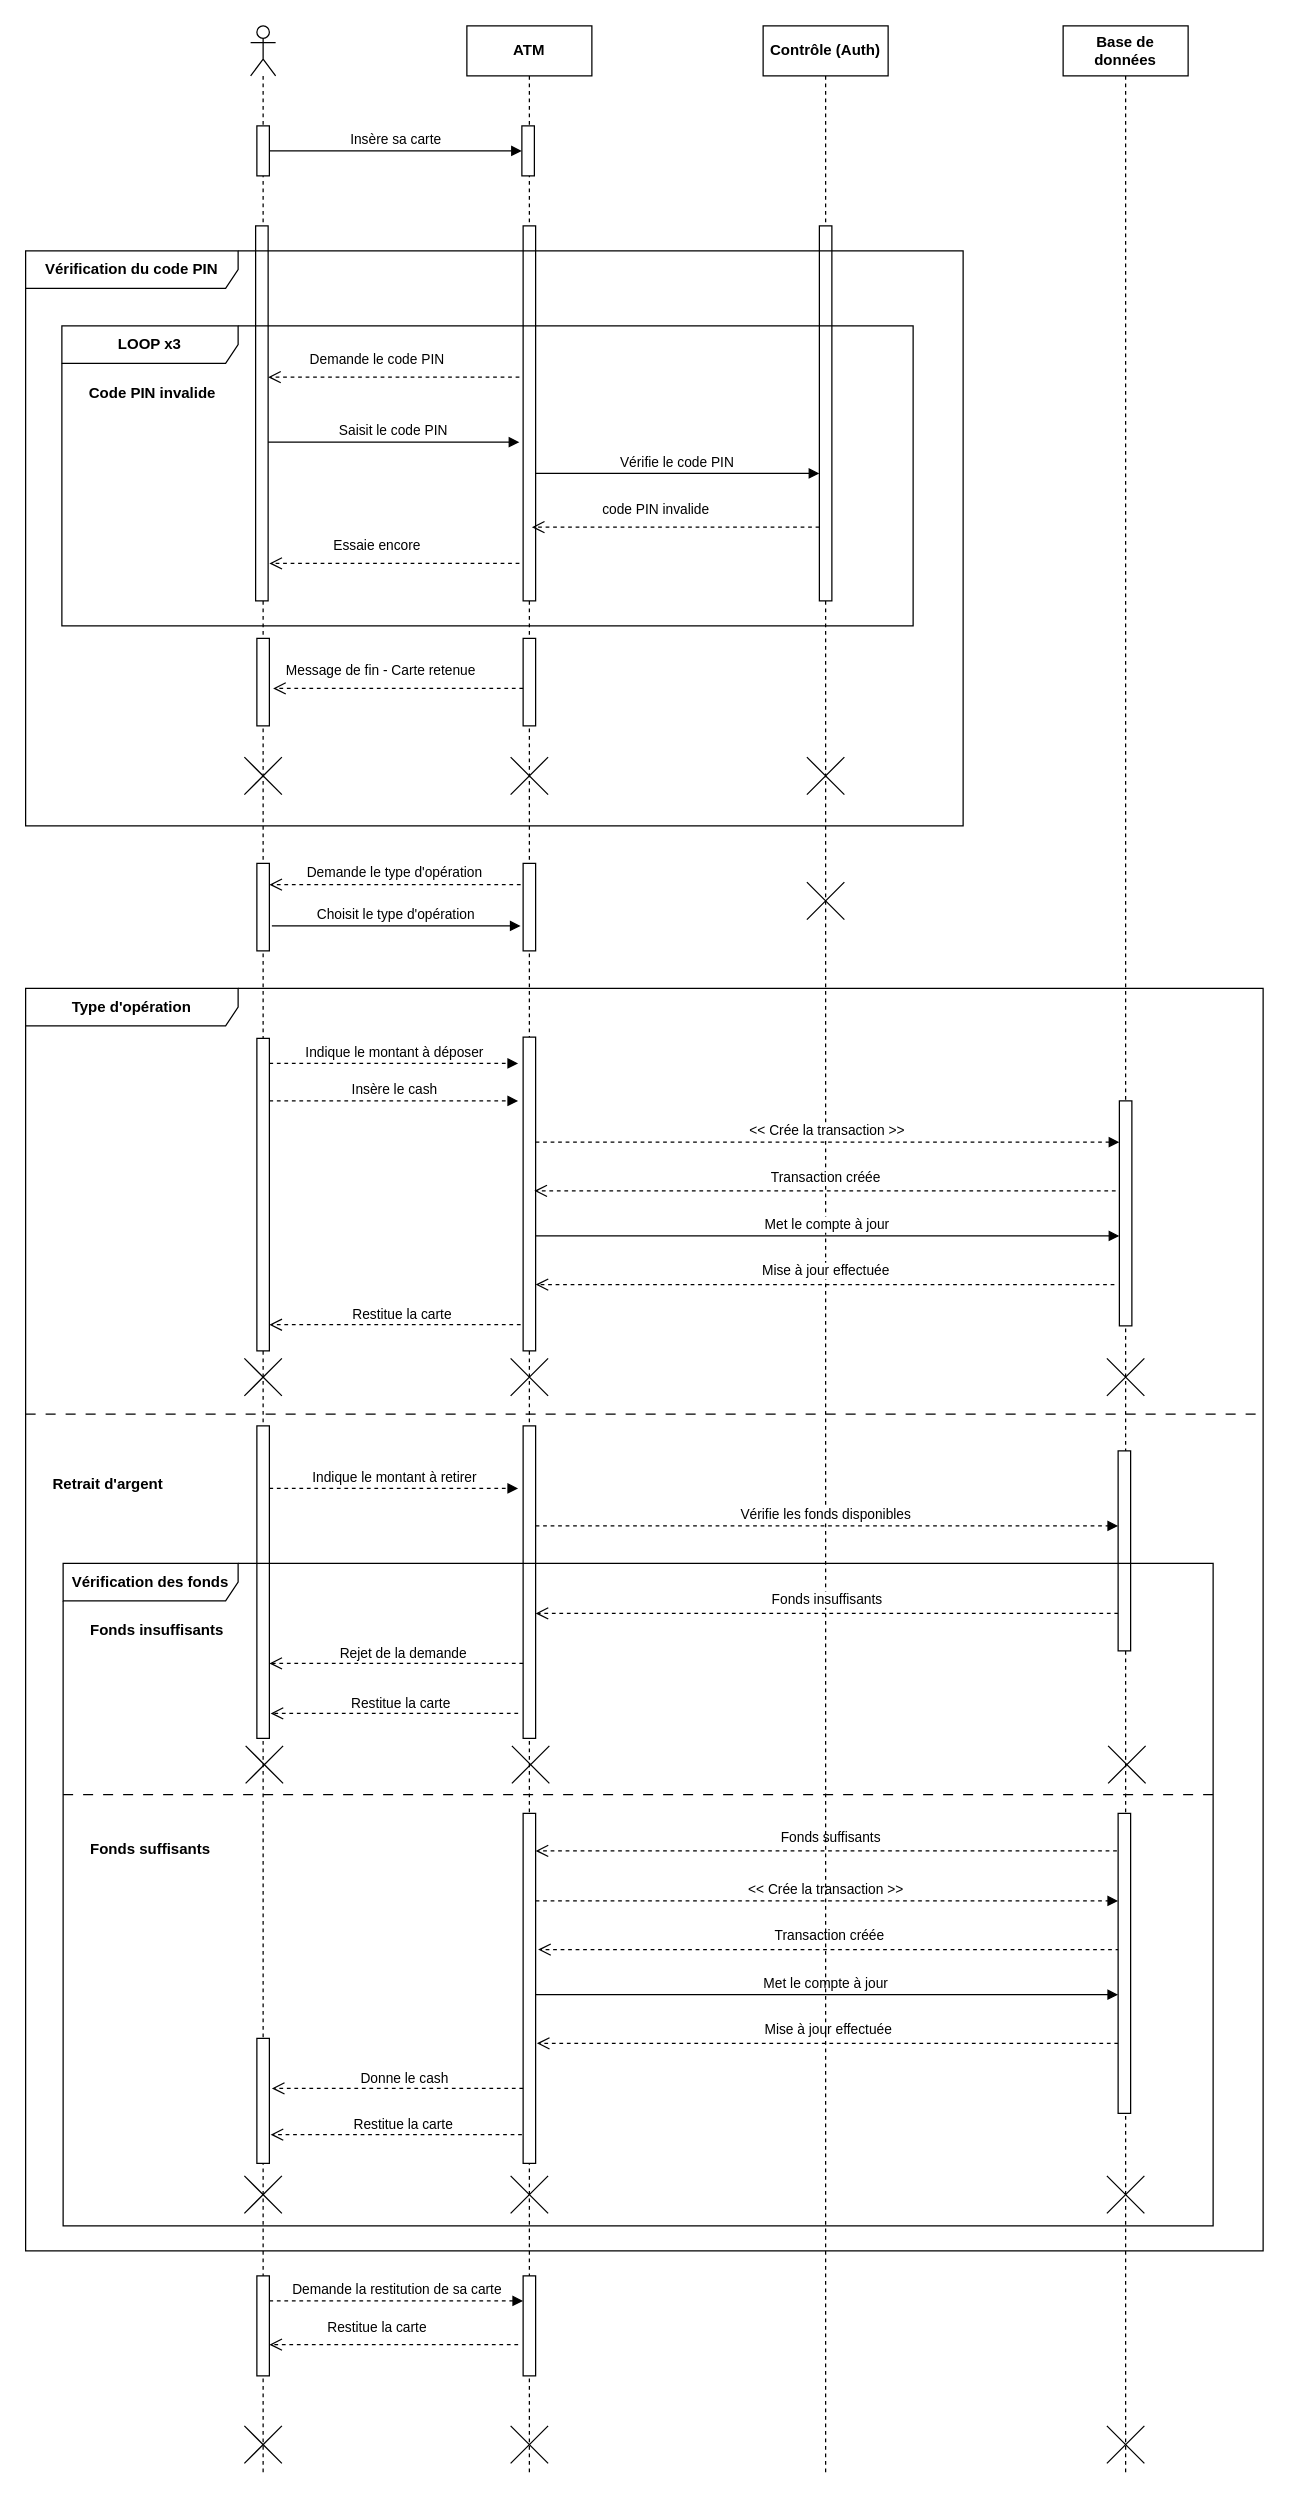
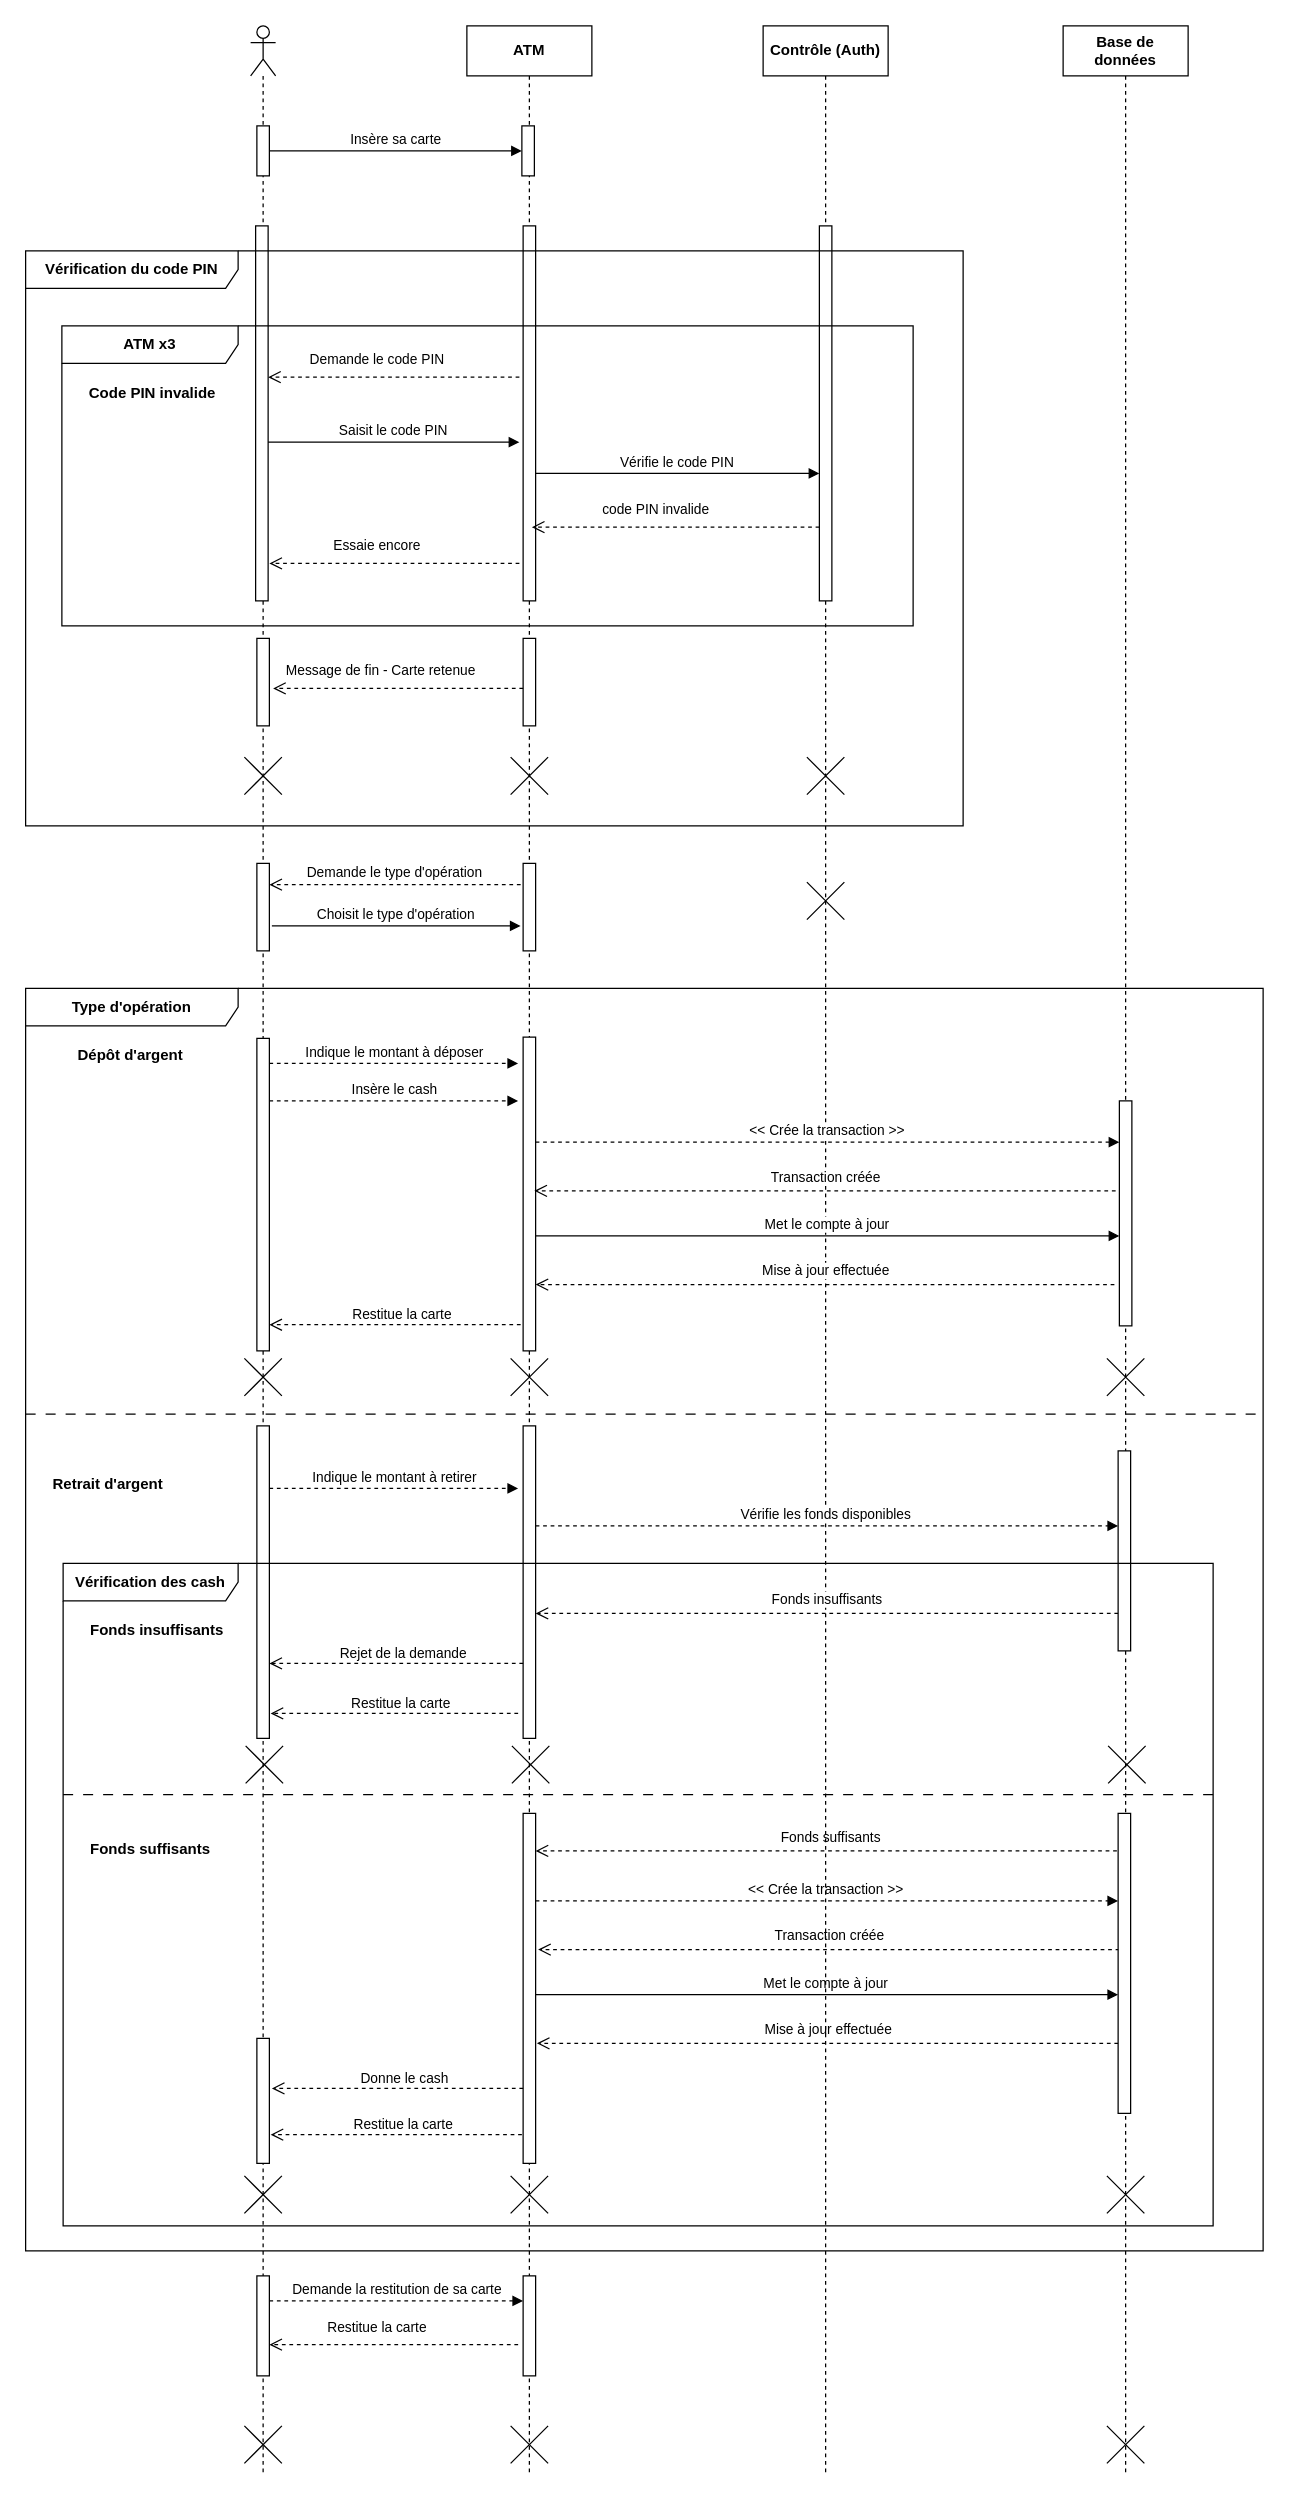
(150, 344) -> (150, 344)
none -> (113, 1001)
(151, 1582) -> (151, 1582)
